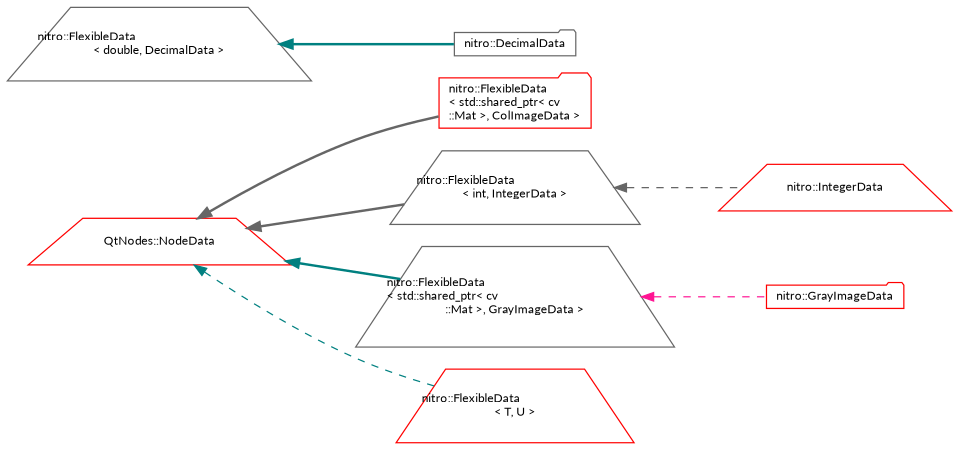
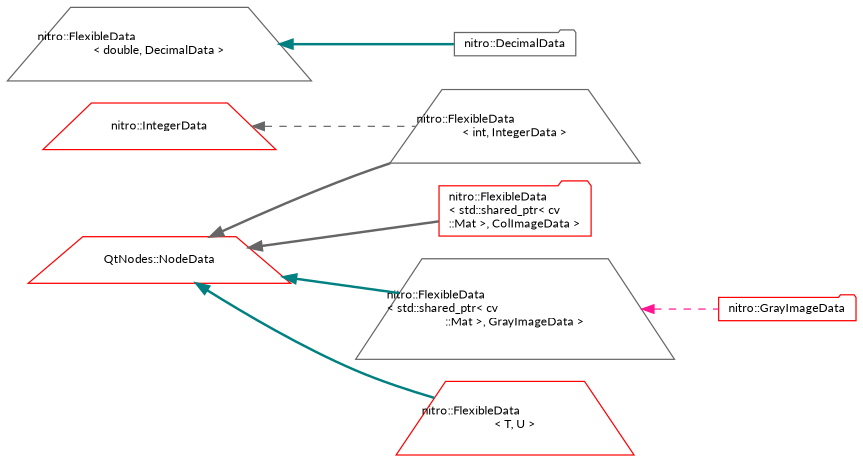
(685, 188) -> (340, 126)
(315, 338) -> (317, 352)
